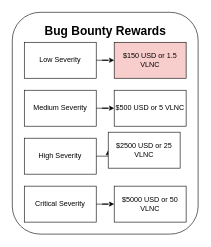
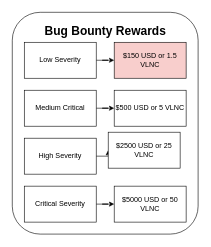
(60, 108) -> (60, 108)
